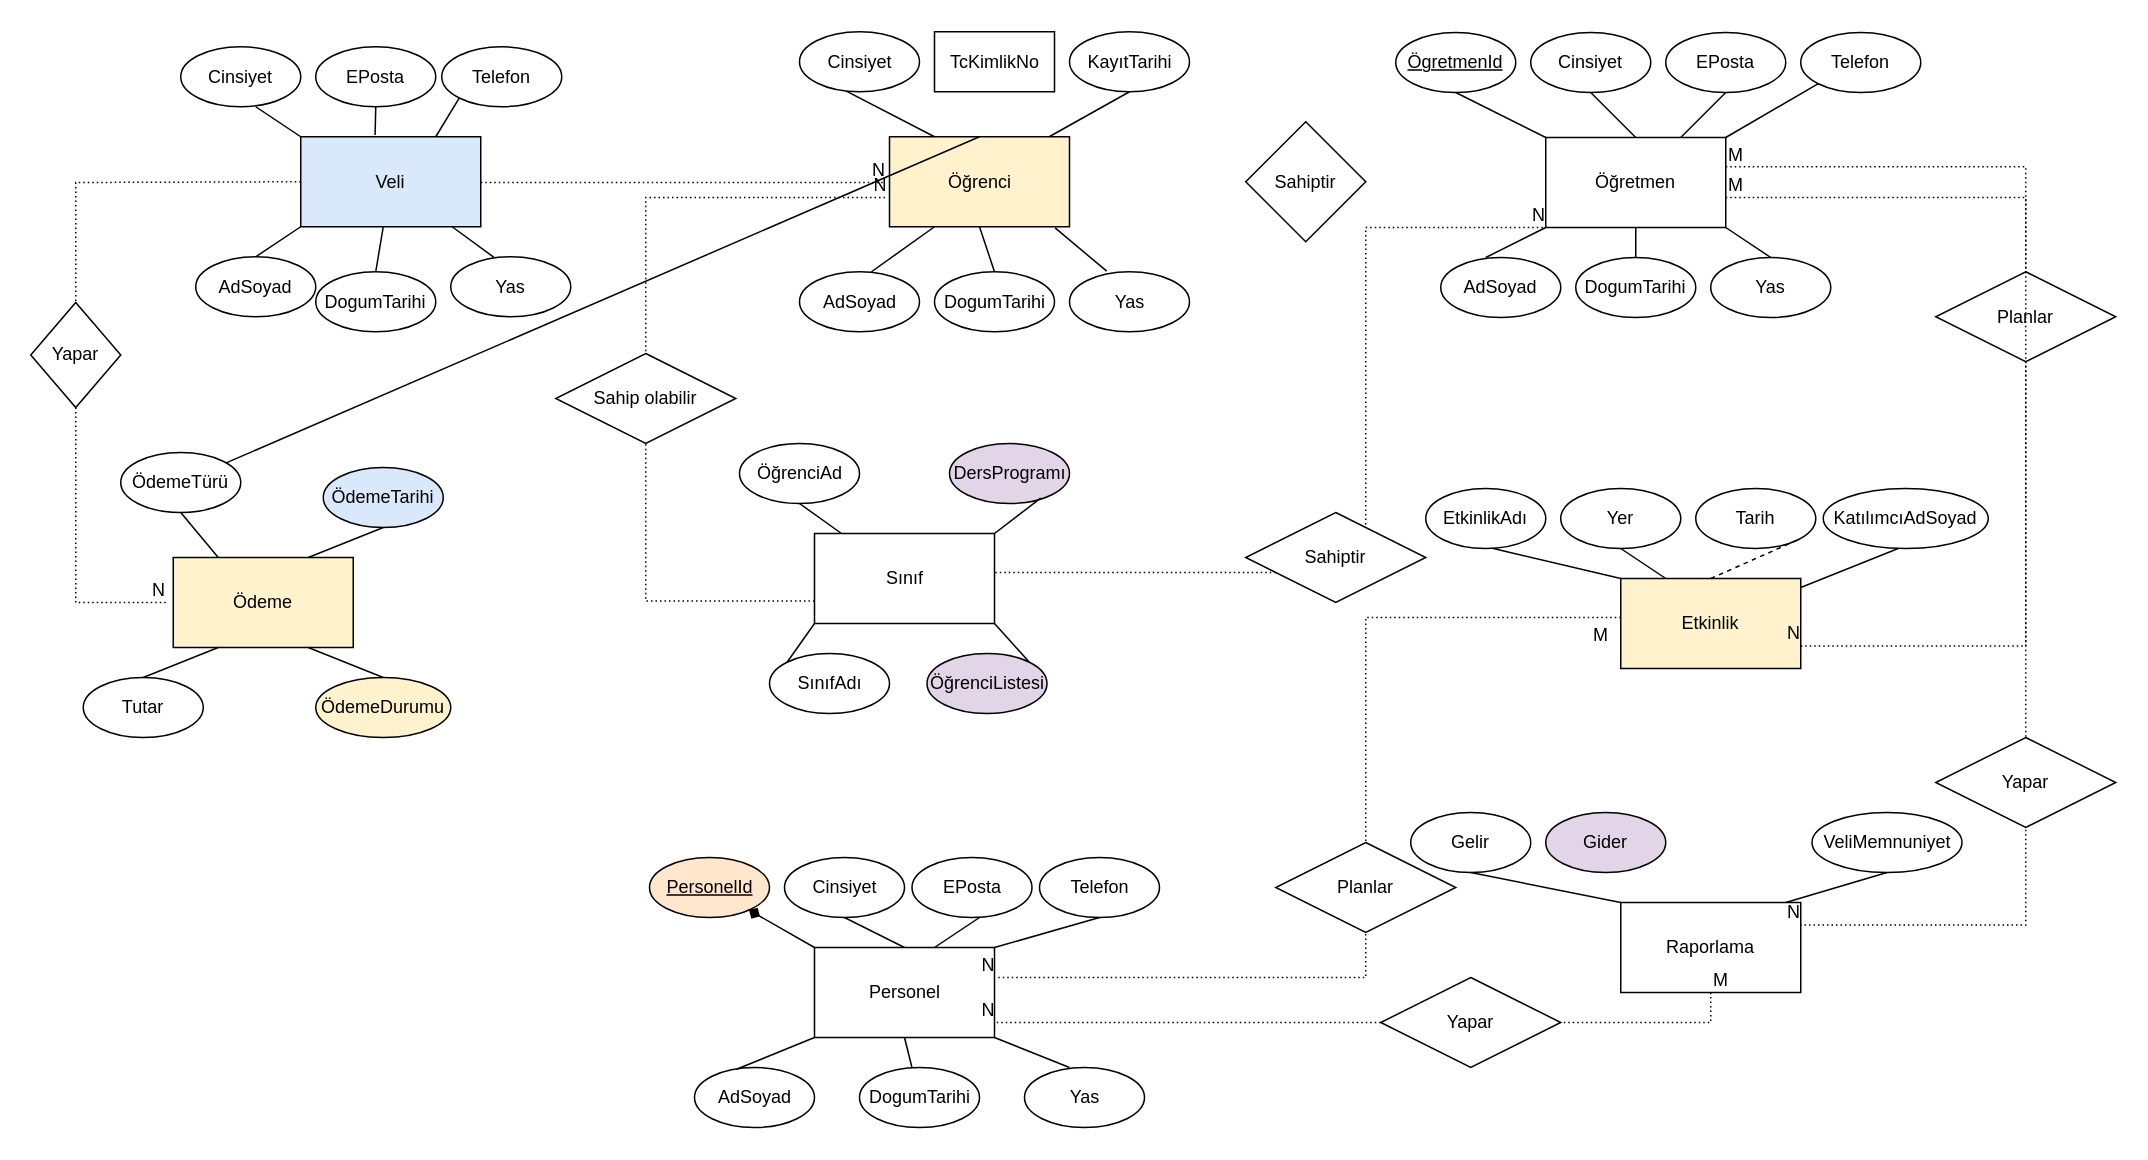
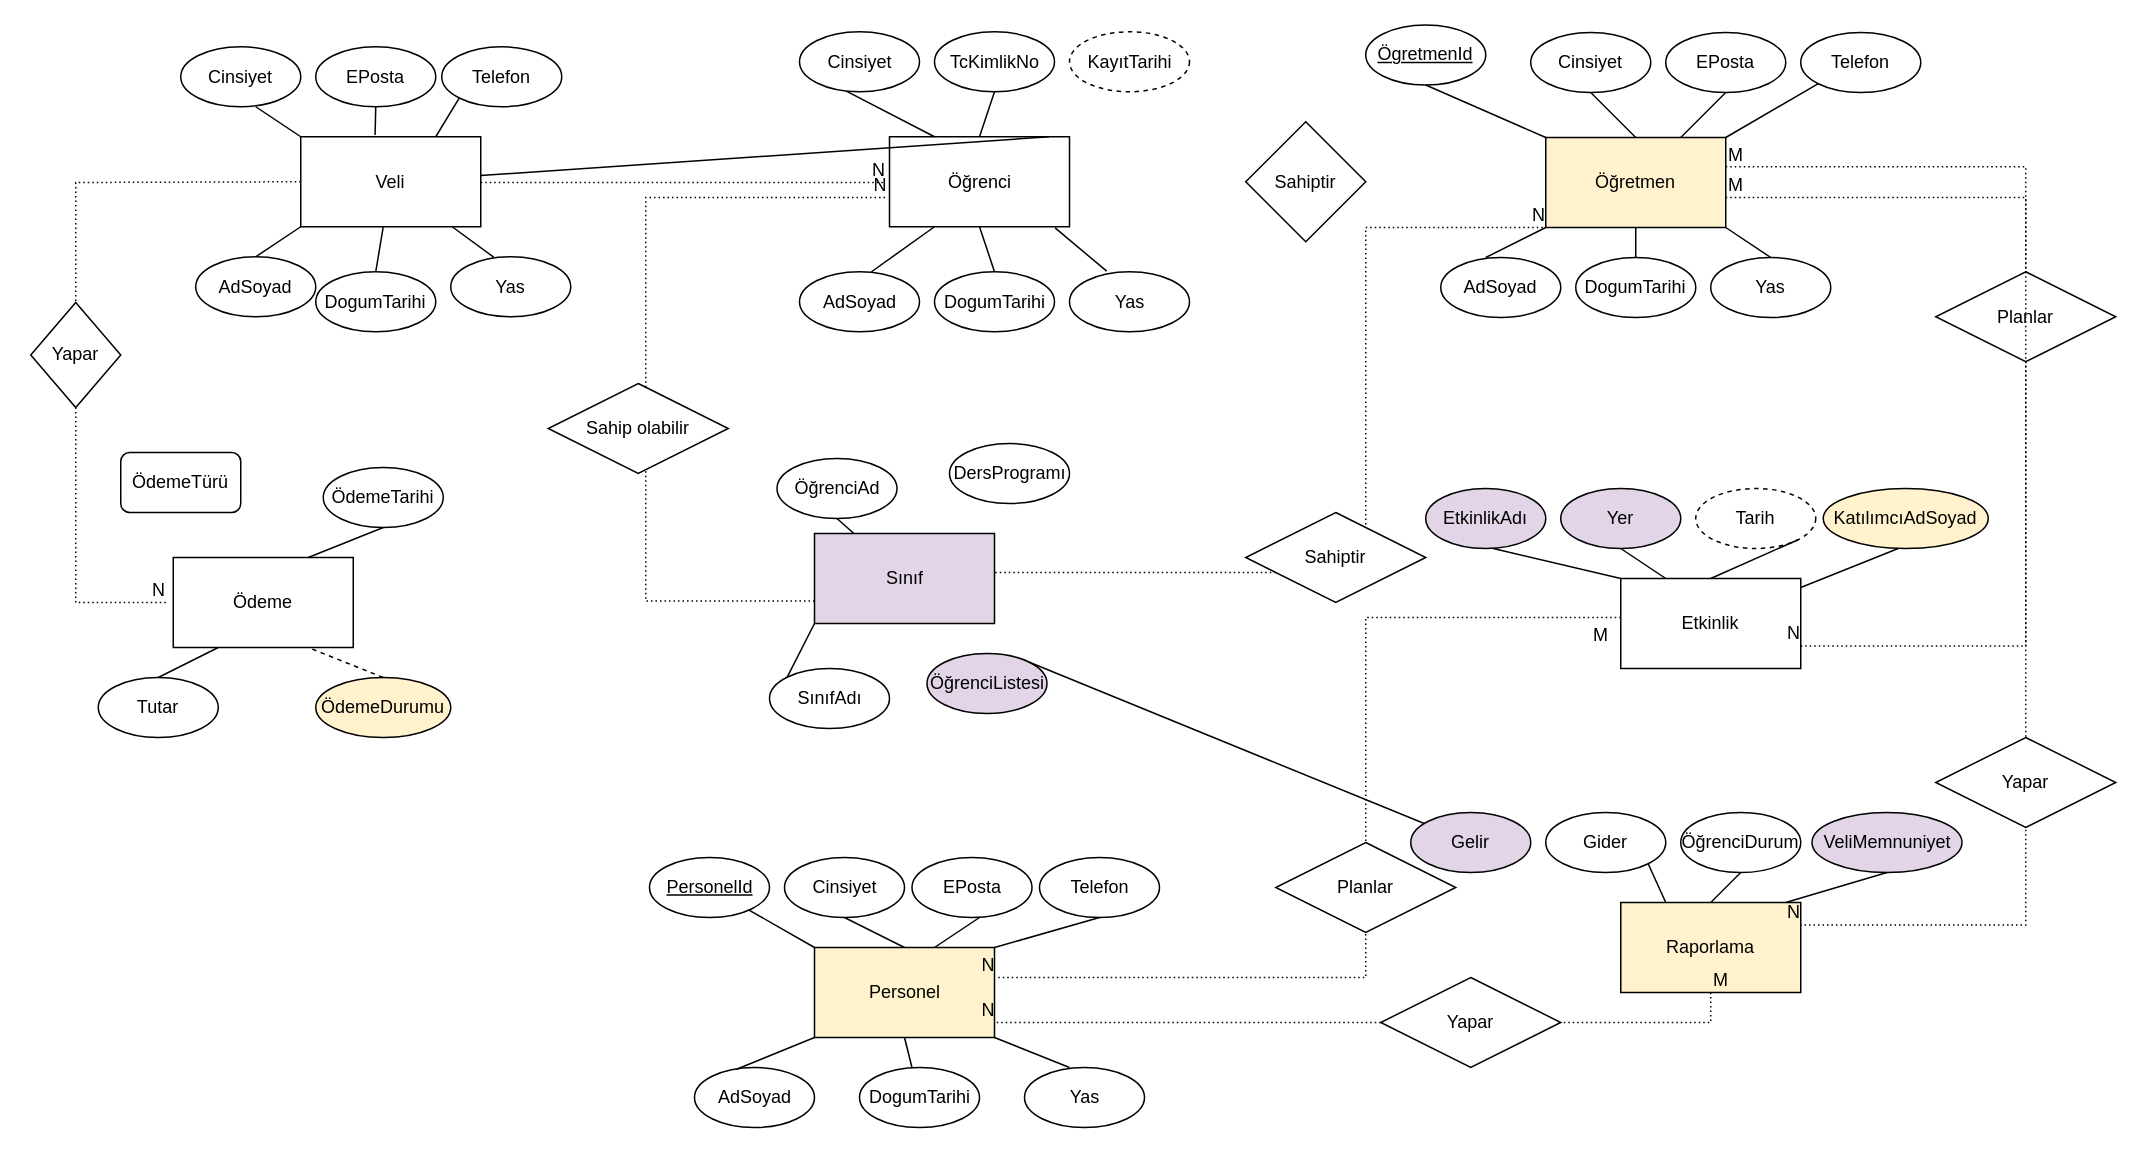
(995, 62) -> (995, 62)
(1130, 62) -> (1130, 62)
(1456, 62) -> (1426, 55)
(1089, 114) -> (720, 159)
(391, 182) -> (391, 182)
(980, 182) -> (980, 182)
(1636, 182) -> (1636, 182)
(530, 331) -> (987, 114)
(646, 398) -> (638, 428)
(800, 473) -> (837, 488)
(1010, 473) -> (1010, 473)
(181, 482) -> (181, 482)
(383, 497) -> (383, 497)
(1018, 516) -> none
(1486, 518) -> (1486, 518)
(1621, 518) -> (1621, 518)
(1756, 518) -> (1756, 518)
(1906, 518) -> (1906, 518)
(200, 535) -> none
(1750, 561) -> (1750, 561)
(905, 578) -> (905, 578)
(263, 602) -> (263, 602)
(1711, 623) -> (1711, 623)
(1012, 643) -> (1227, 743)
(345, 662) -> (345, 662)
(830, 683) -> (830, 698)
(143, 707) -> (158, 707)
(1471, 842) -> (1471, 842)
(1606, 842) -> (1606, 842)
none -> (1741, 842)
(1887, 842) -> (1887, 842)
none -> (1657, 883)
(710, 887) -> (710, 887)
(1546, 887) -> none
none -> (1726, 887)
(760, 916) -> (755, 913)
(1711, 947) -> (1711, 947)
(905, 992) -> (905, 992)
